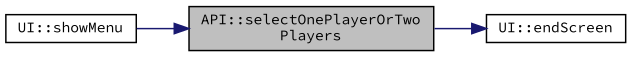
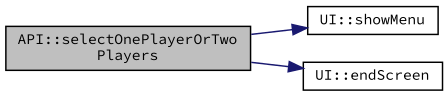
(155, 29) -> (272, 32)
